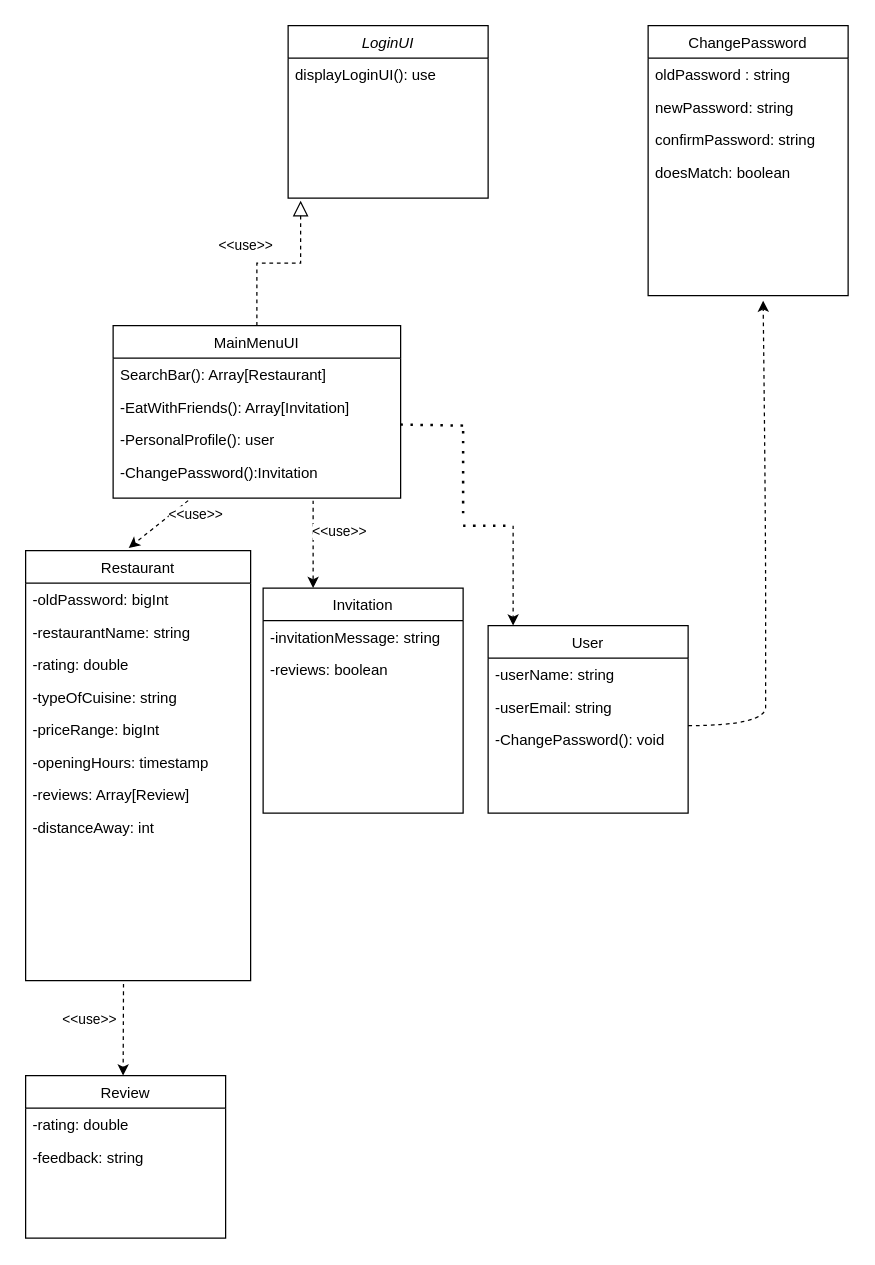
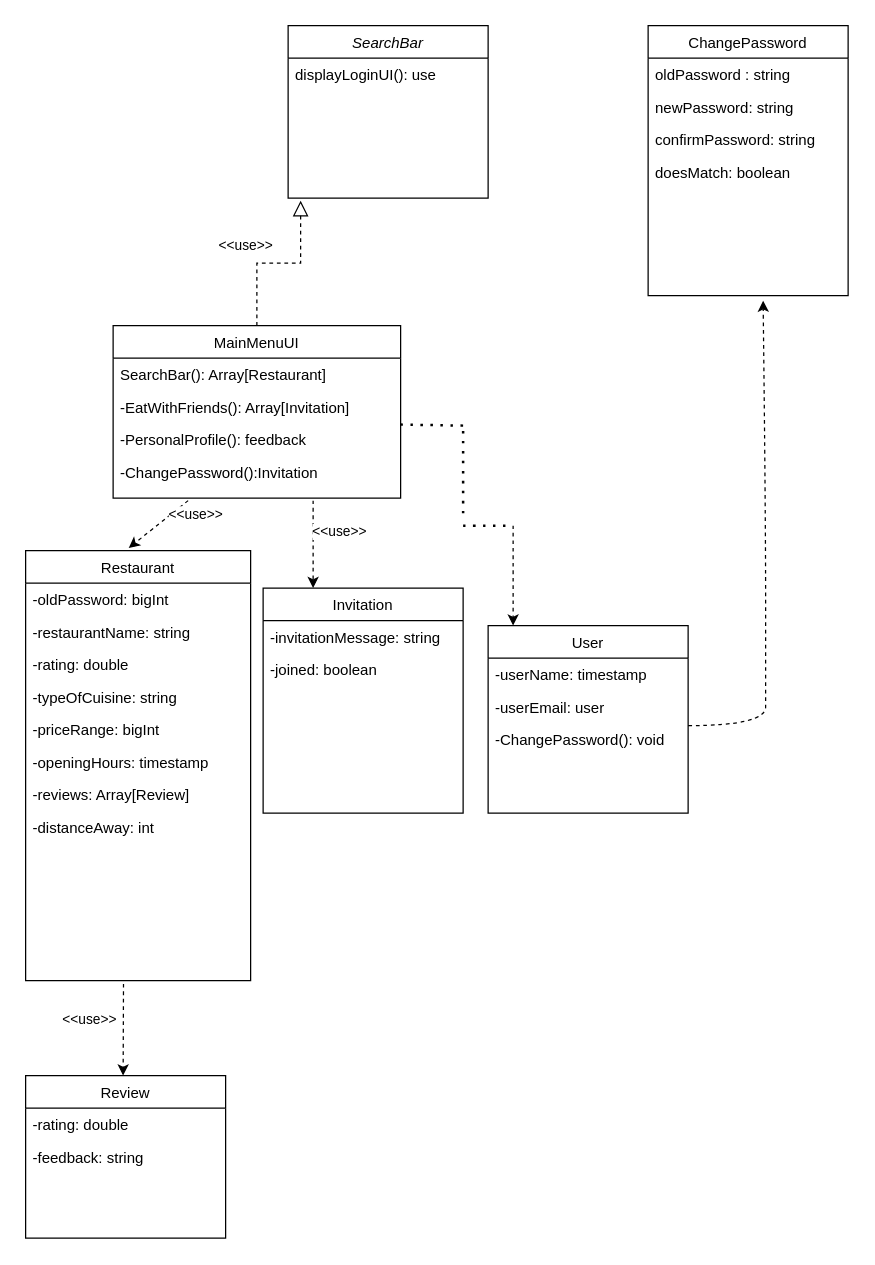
(388, 43) -> (388, 43)
(211, 440) -> (228, 440)
(334, 670) -> (329, 670)
(561, 675) -> (573, 675)
(561, 708) -> (554, 708)
